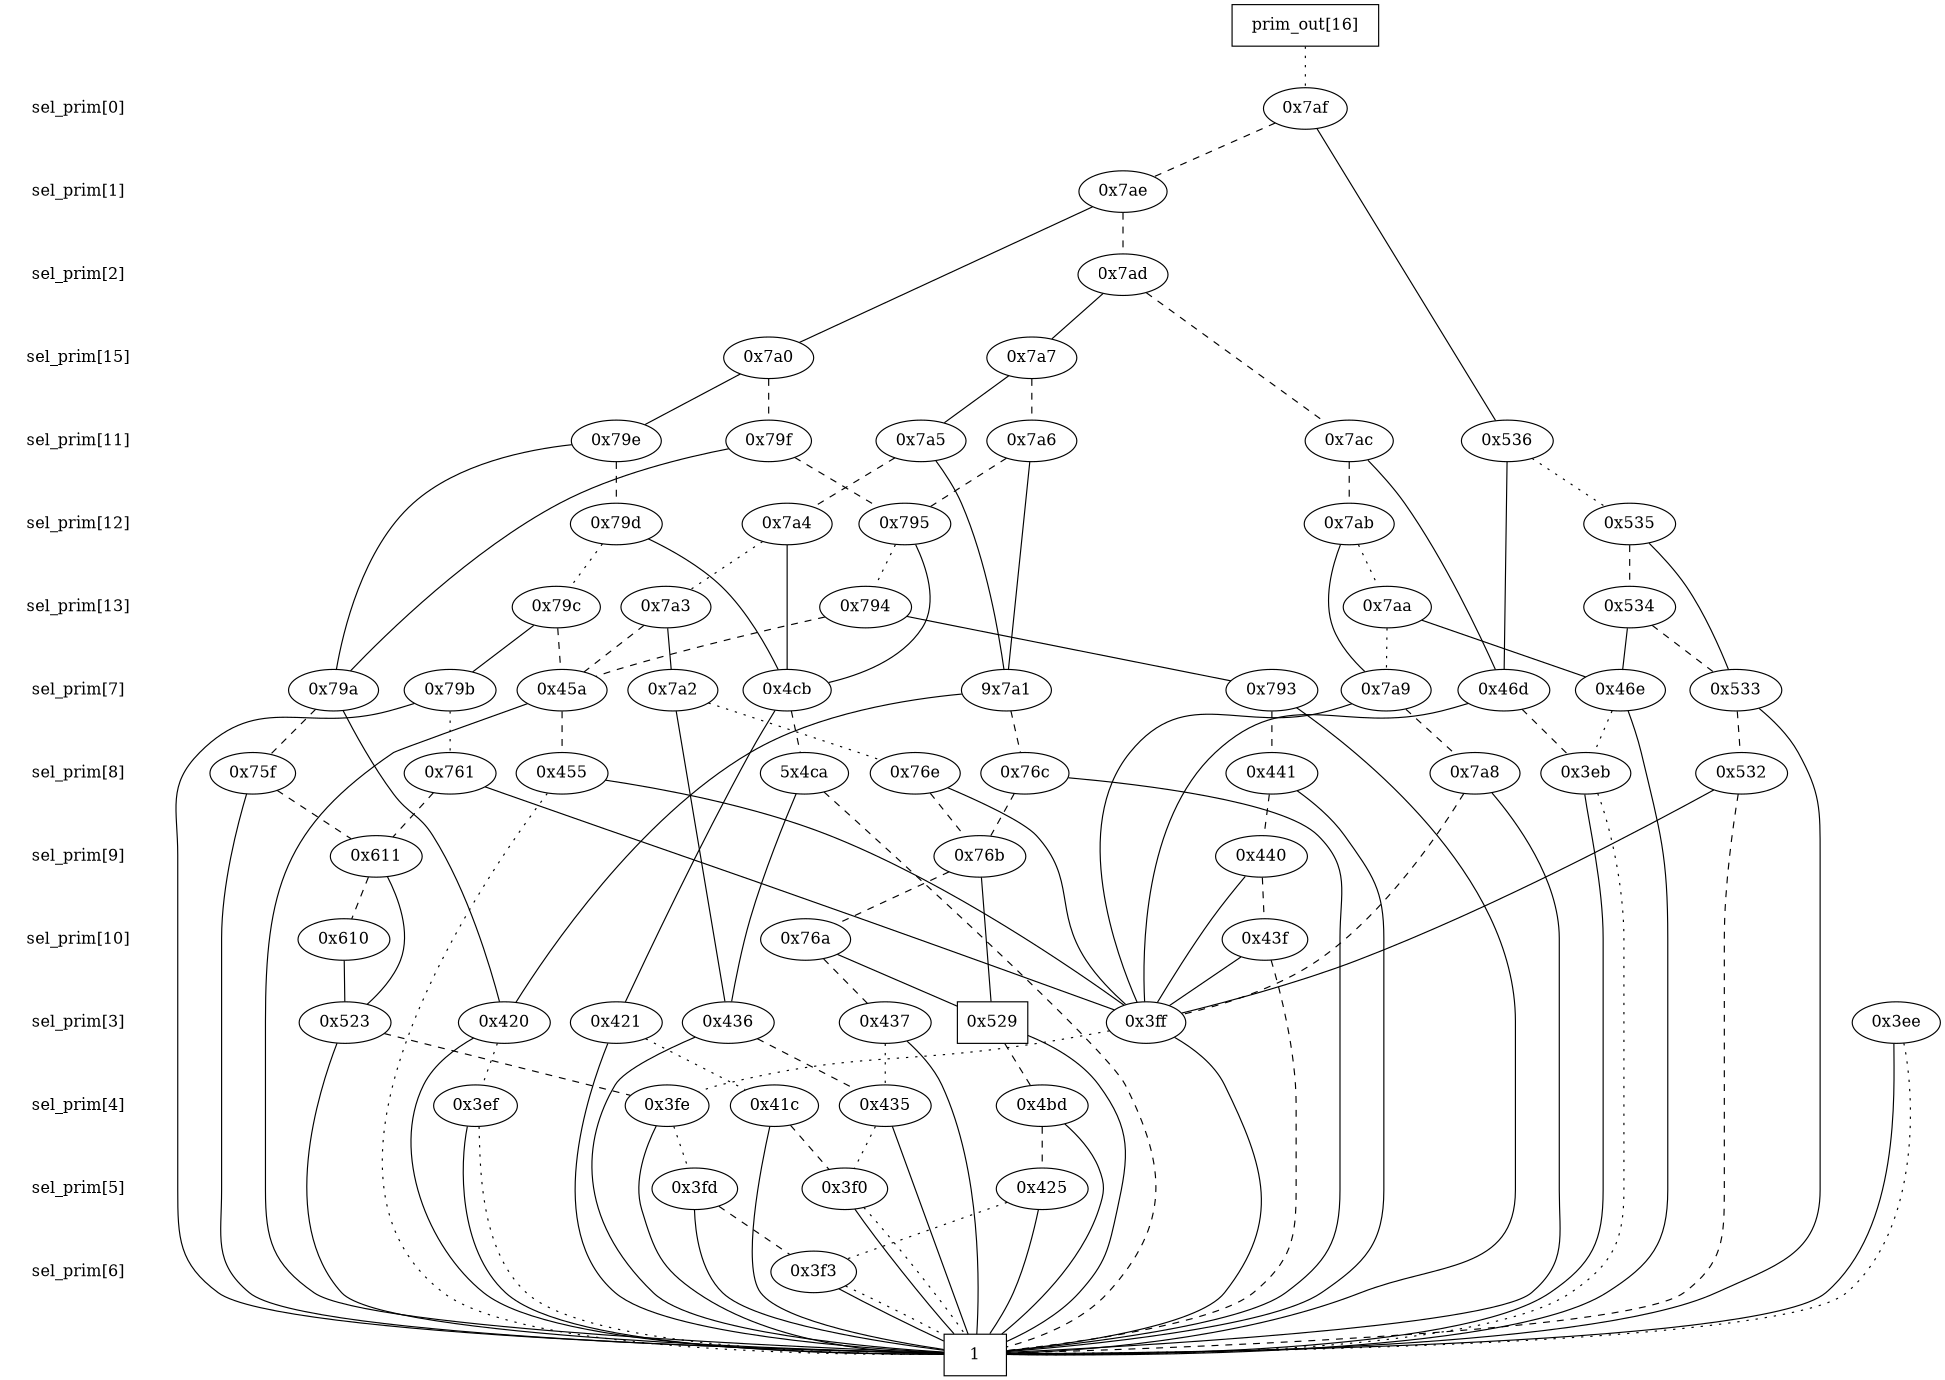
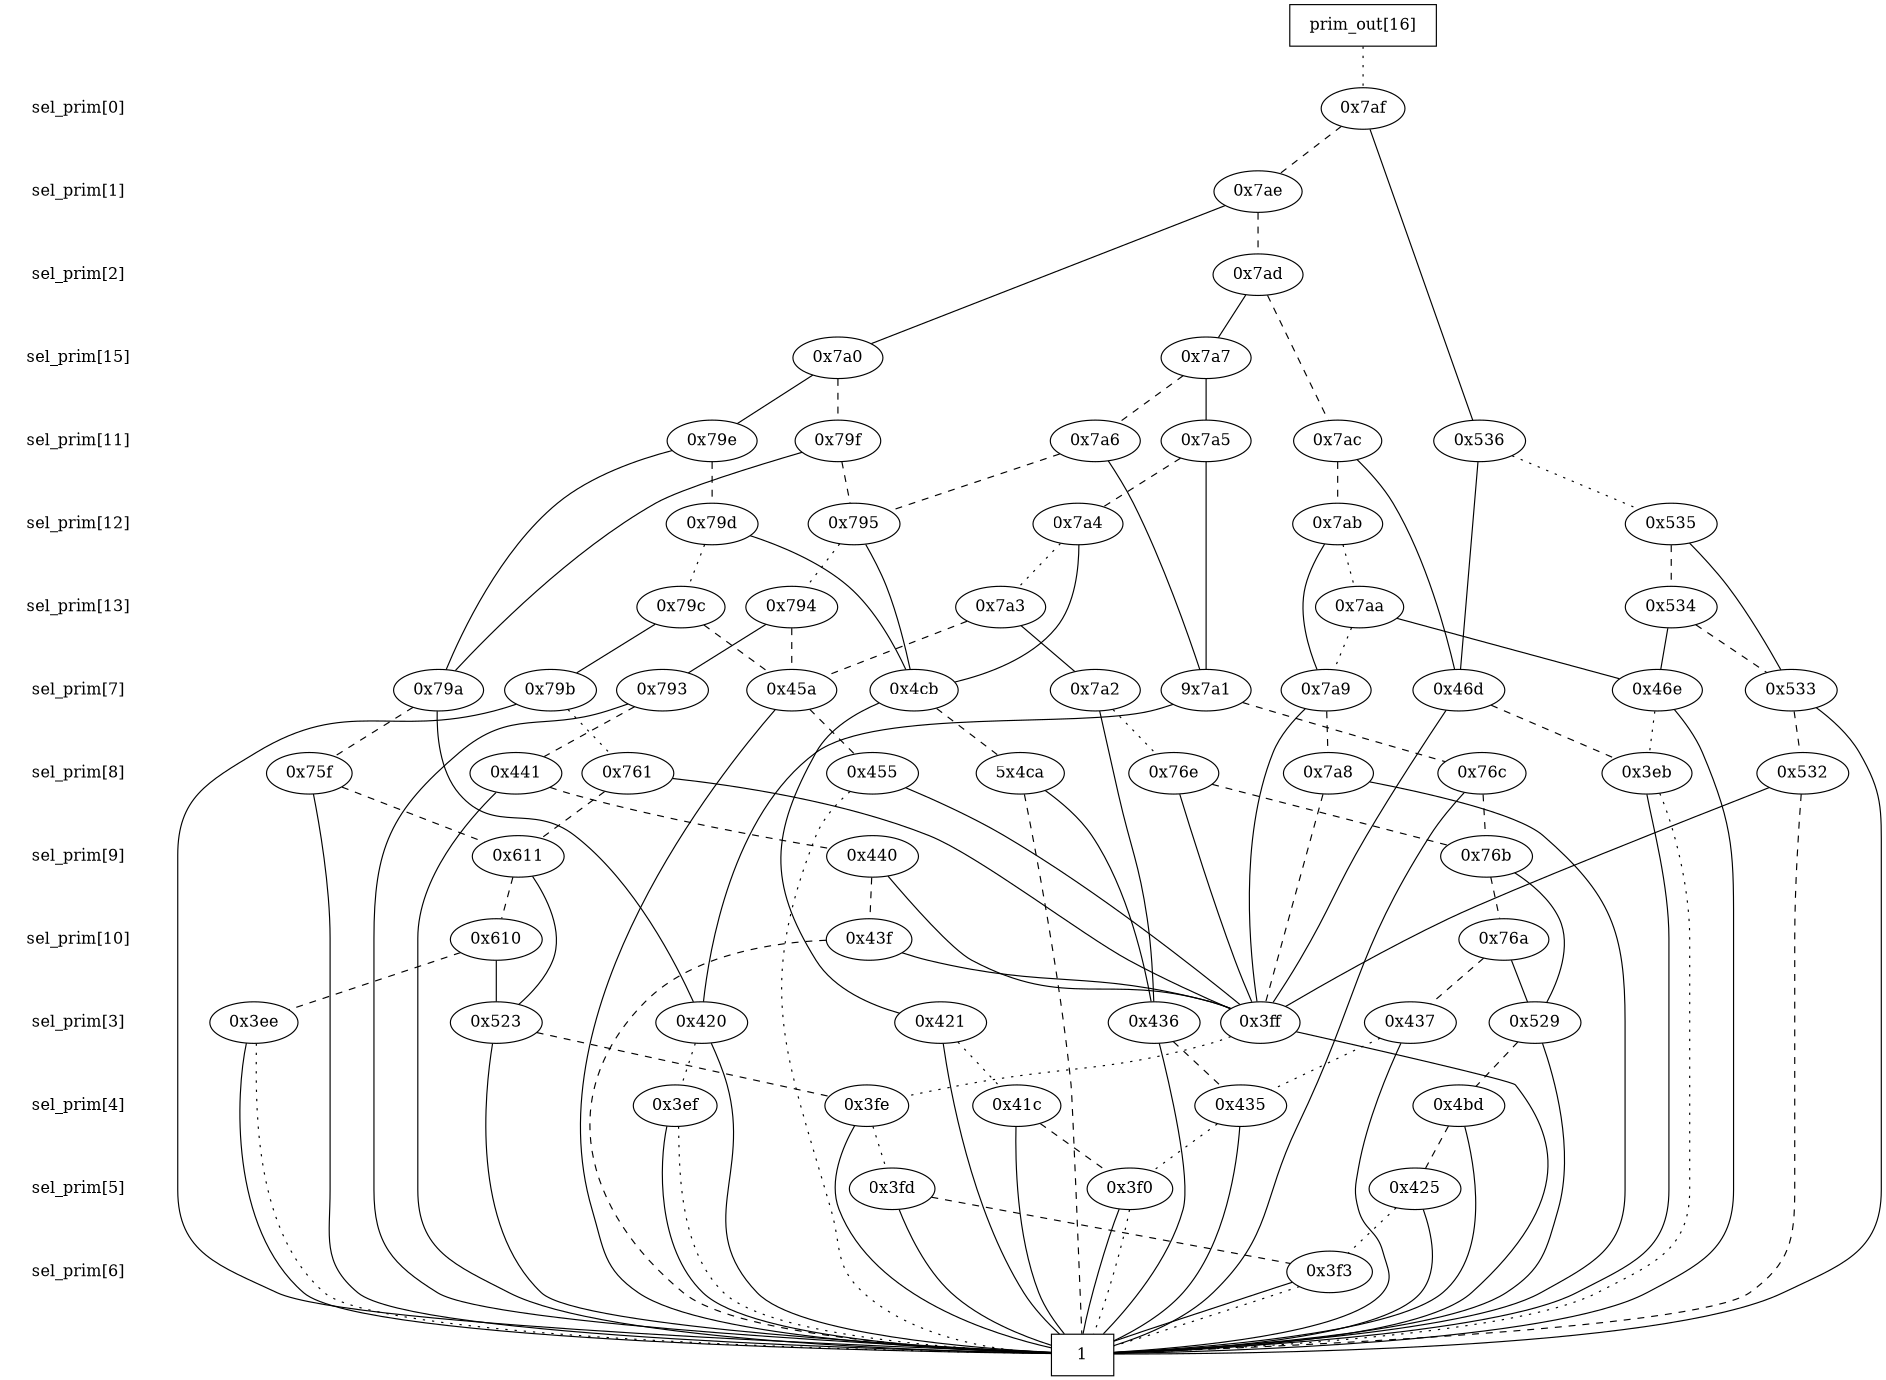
none -> (383, 978)
(993, 1023) -> (1535, 1023)
